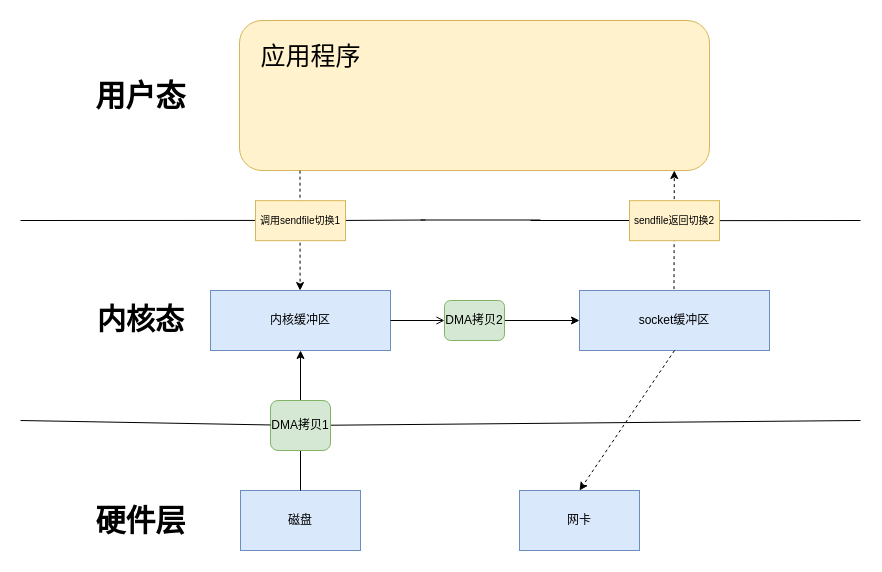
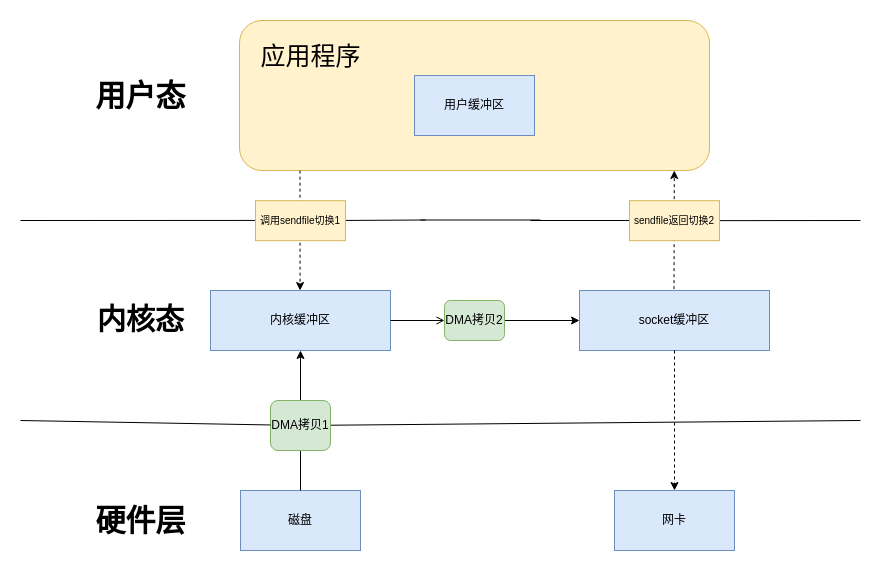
none -> (475, 106)
(580, 521) -> (675, 521)
